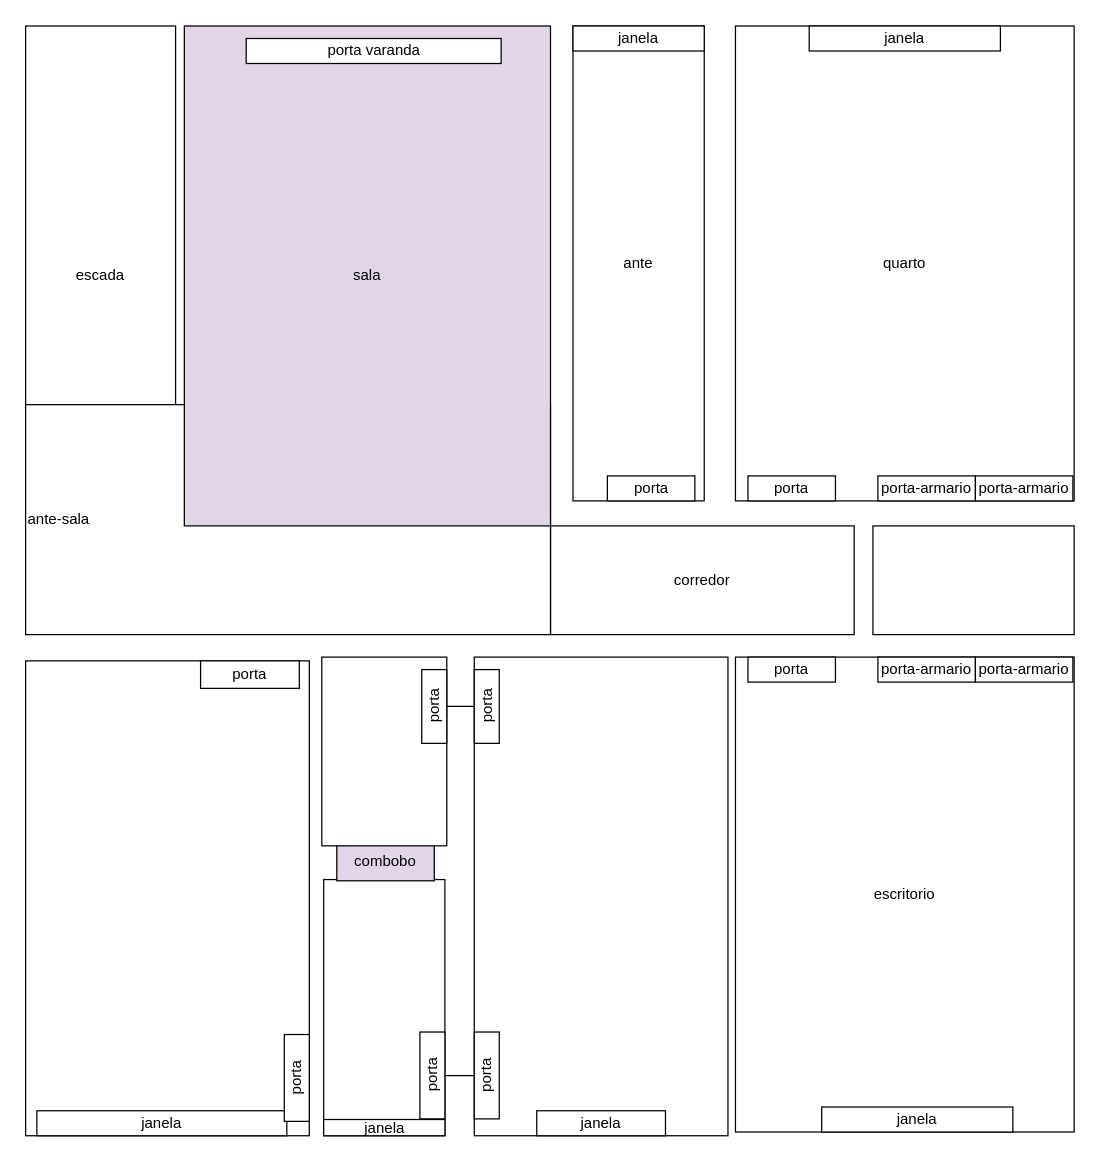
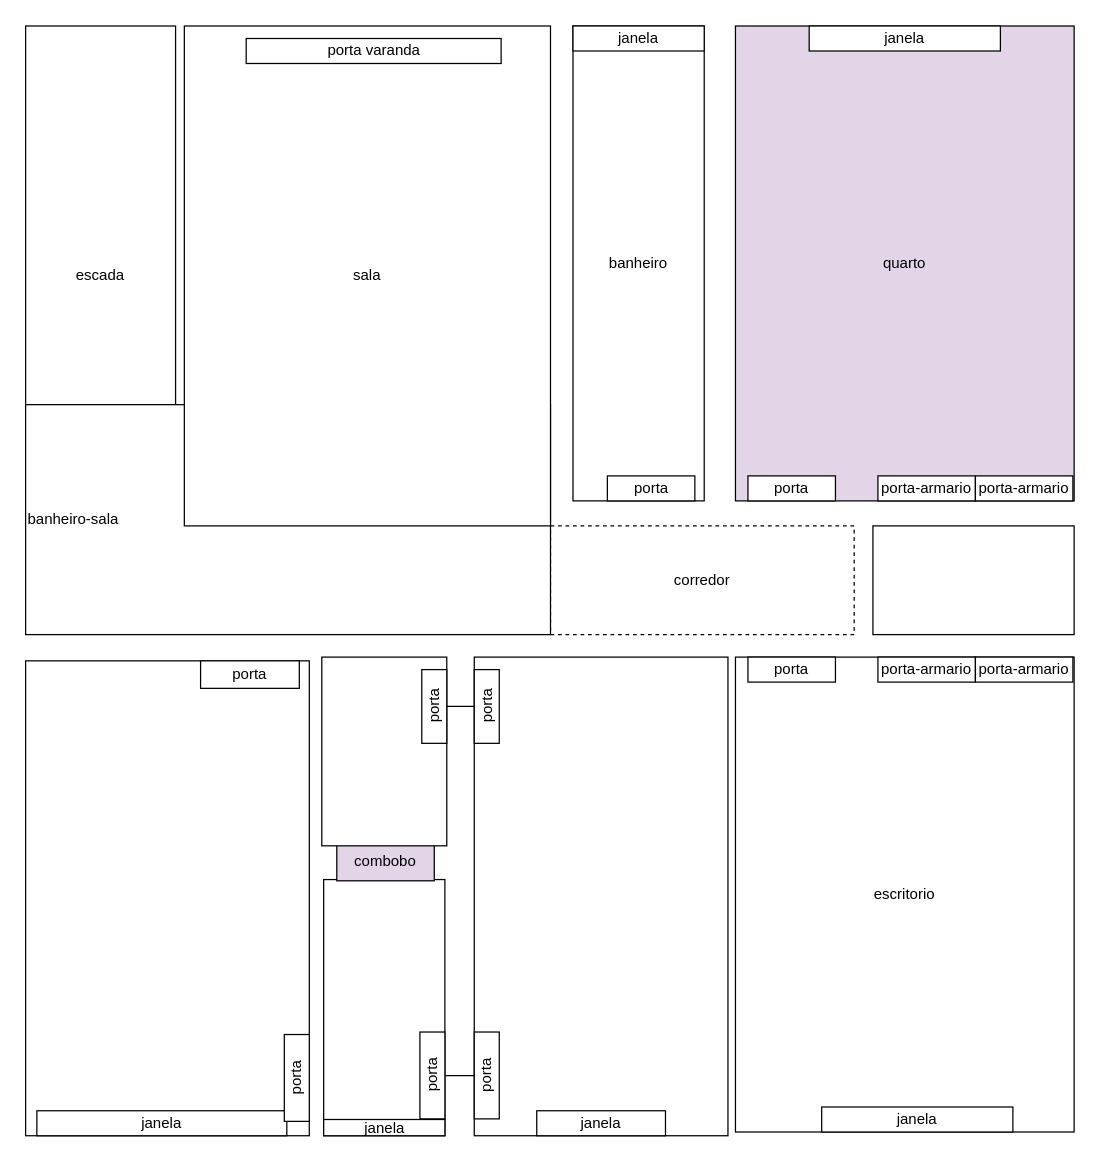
(639, 263) -> (639, 263)
(905, 263) -> (905, 263)
(368, 276) -> (368, 276)
(64, 519) -> (79, 519)
(703, 580) -> (703, 580)
